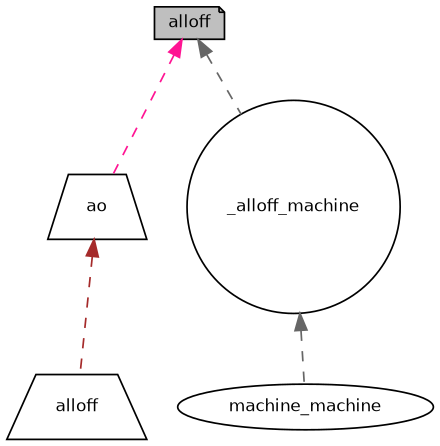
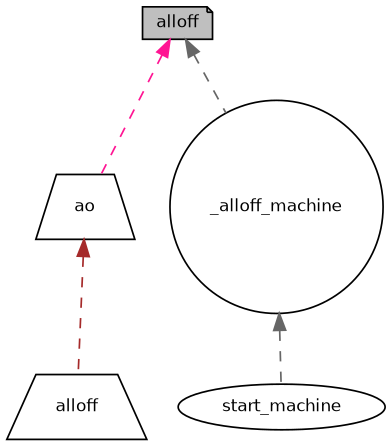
(306, 407) -> (282, 407)
